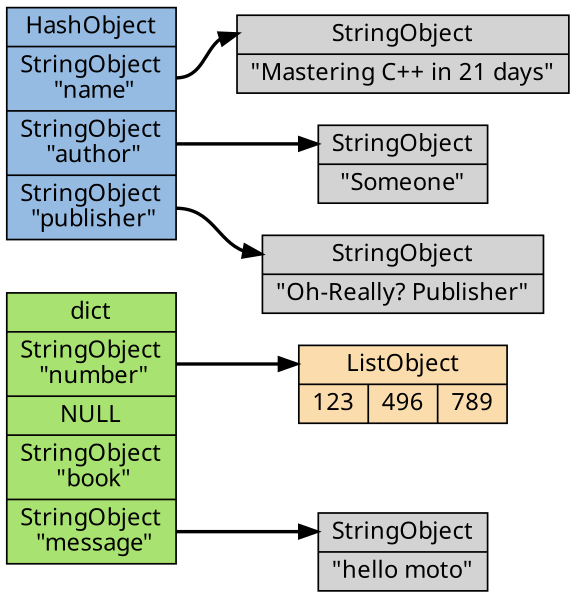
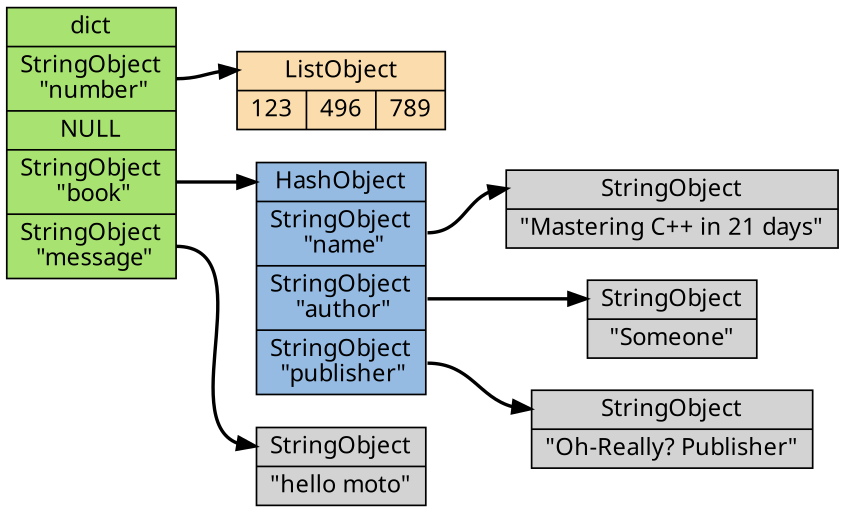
none -> (207, 182)
